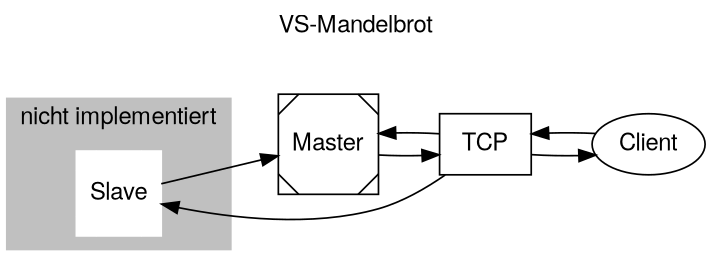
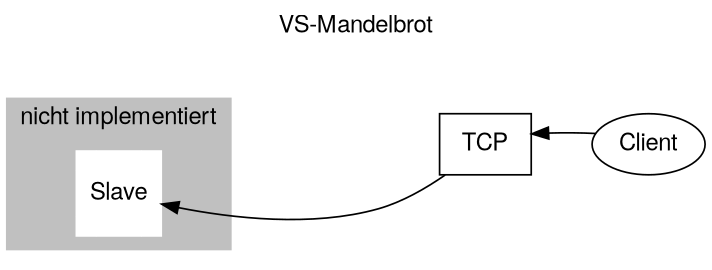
(328, 144) -> none
(555, 156) -> none
